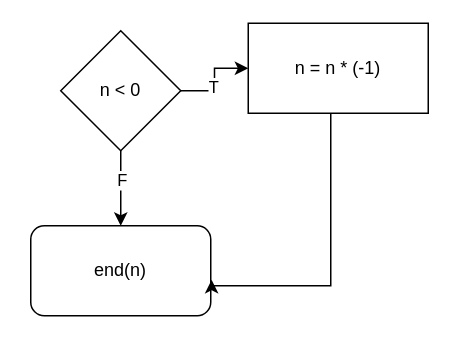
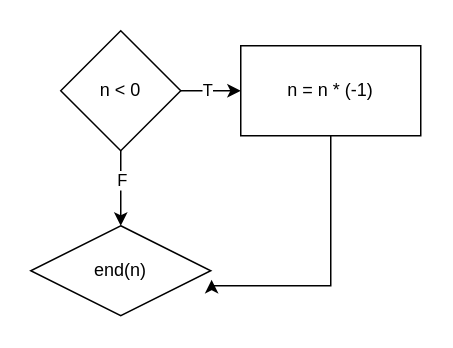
(338, 68) -> (331, 91)
(121, 271) -> (121, 271)
